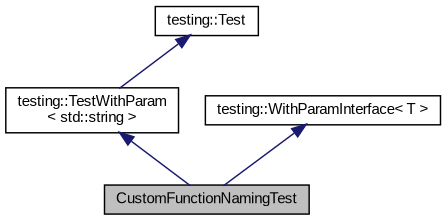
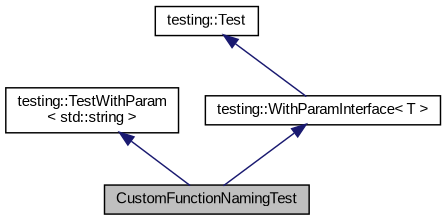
(149, 66) -> (271, 70)
